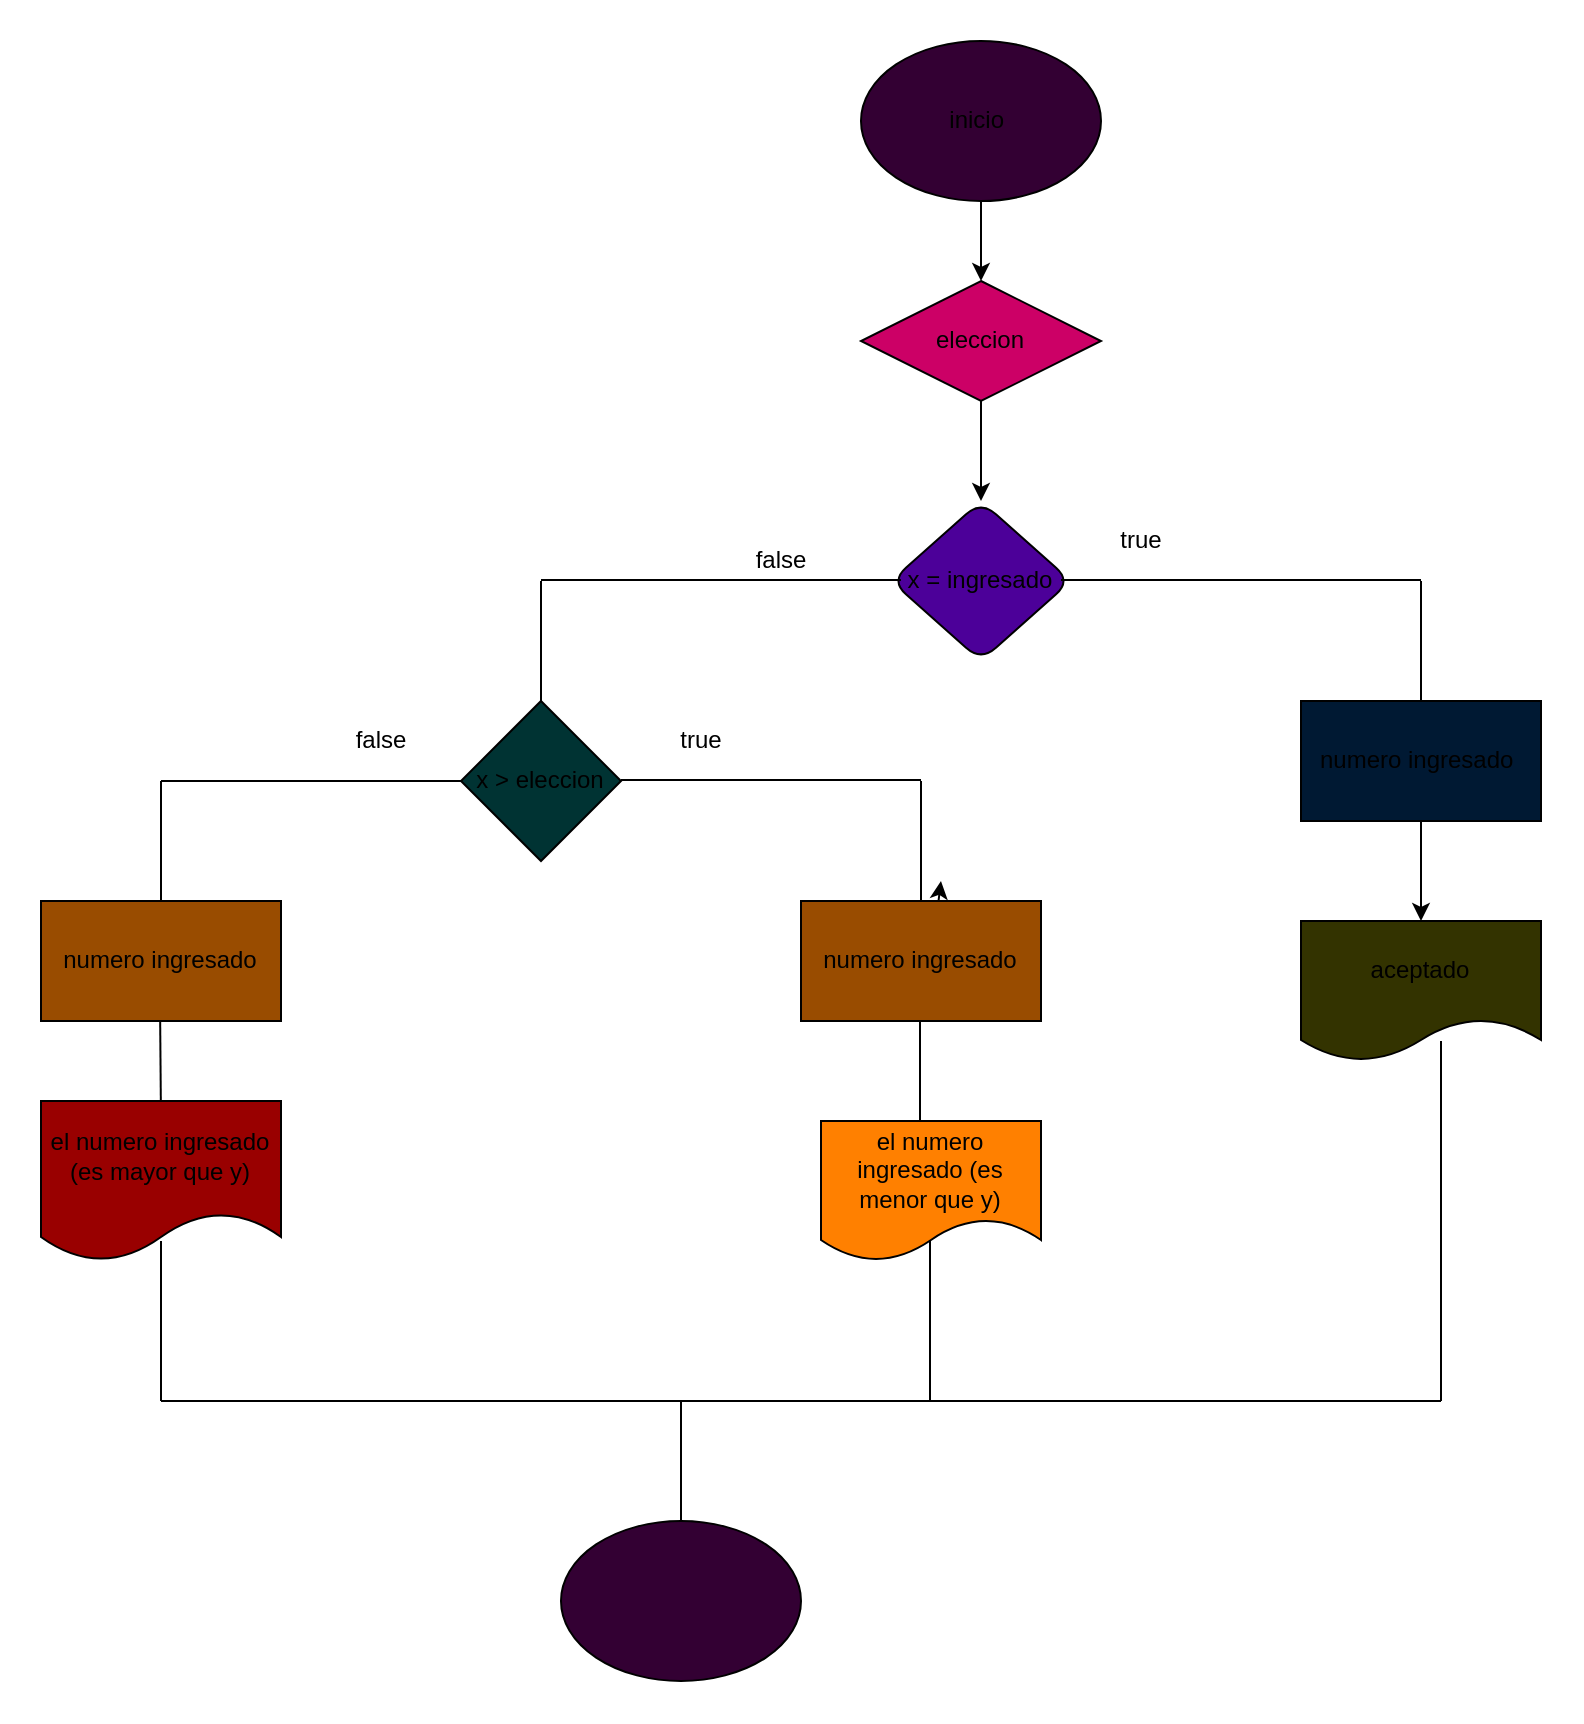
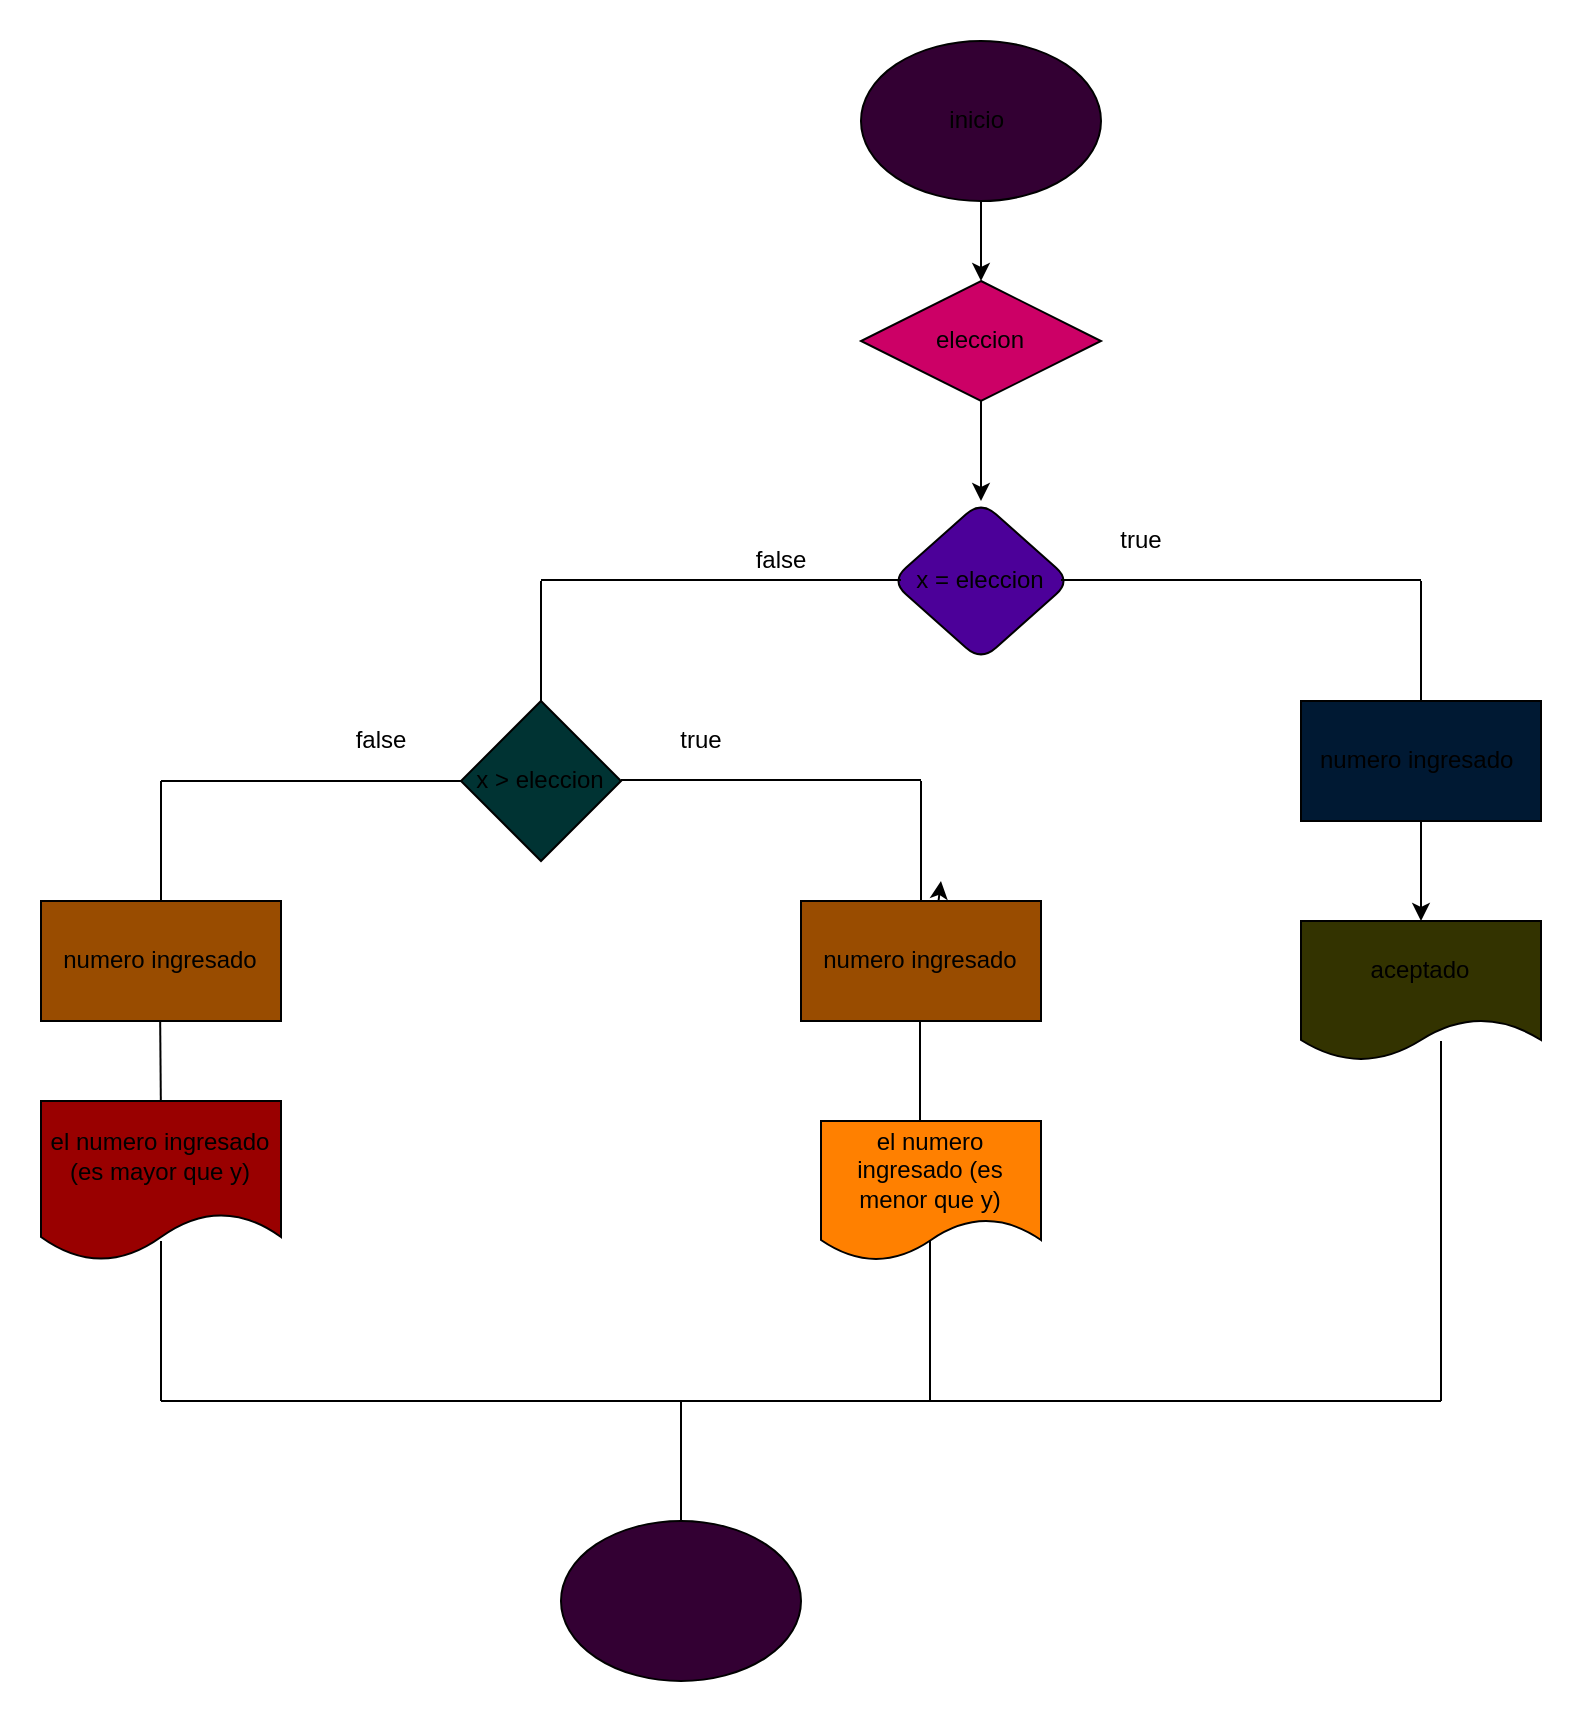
(981, 581) -> (981, 581)
